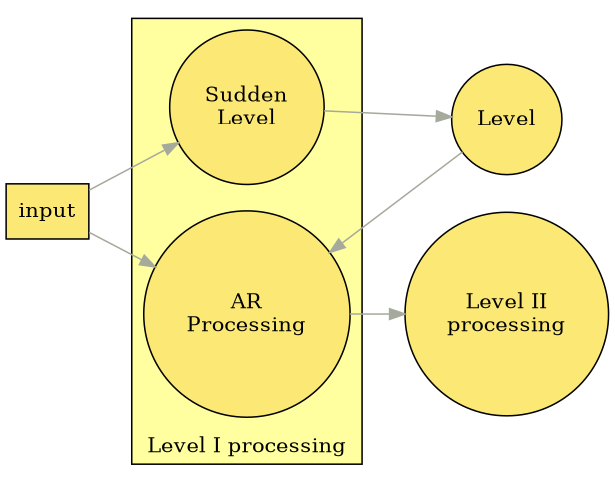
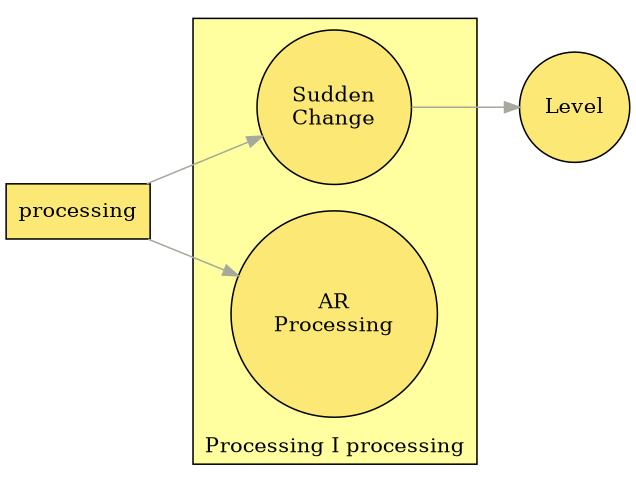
(247, 107) -> (334, 107)
(402, 197) -> none
(47, 211) -> (78, 211)
(507, 314) -> none
(247, 447) -> (335, 447)
